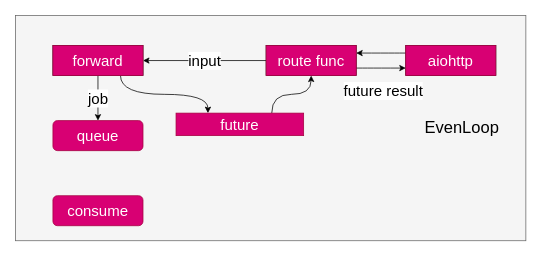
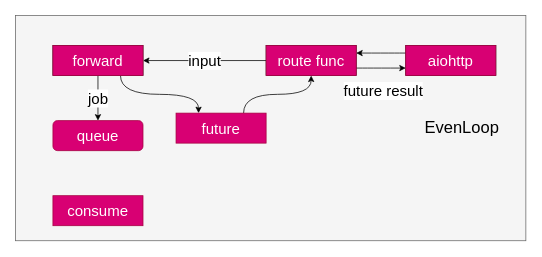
(240, 124) -> (221, 128)
(98, 210) -> (98, 210)
